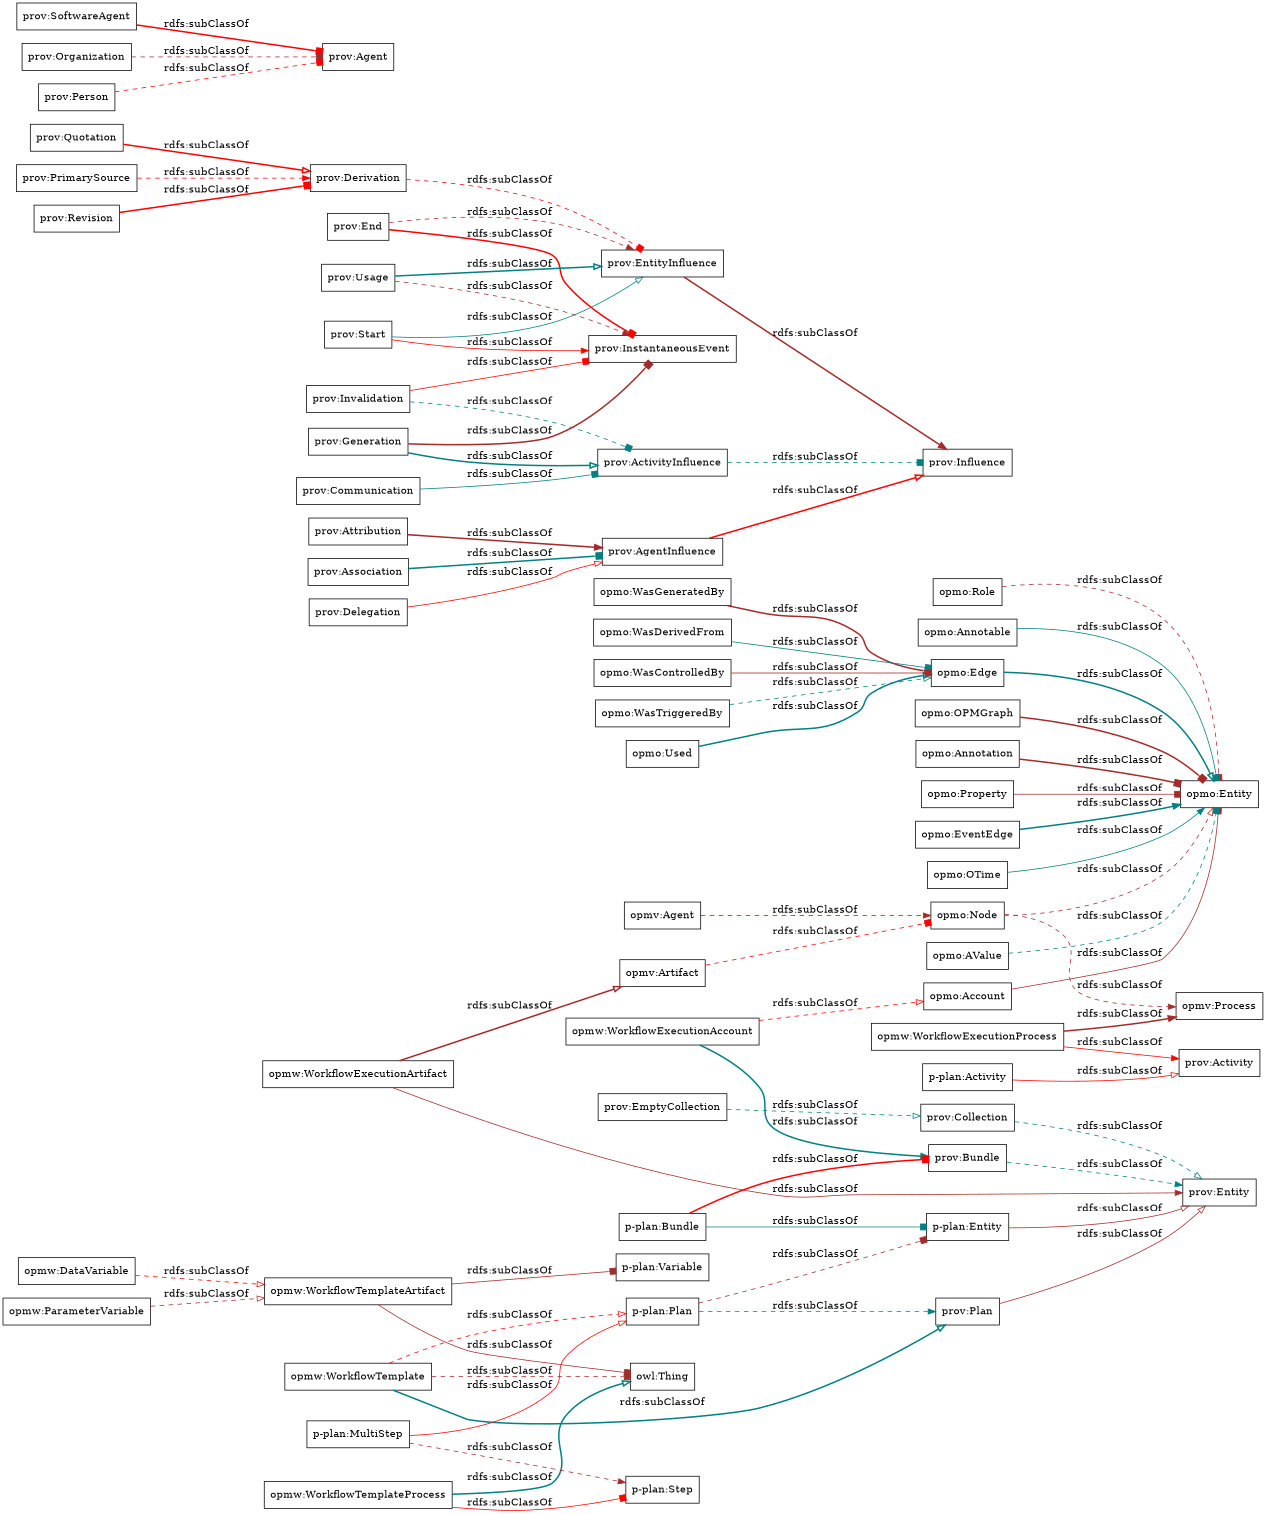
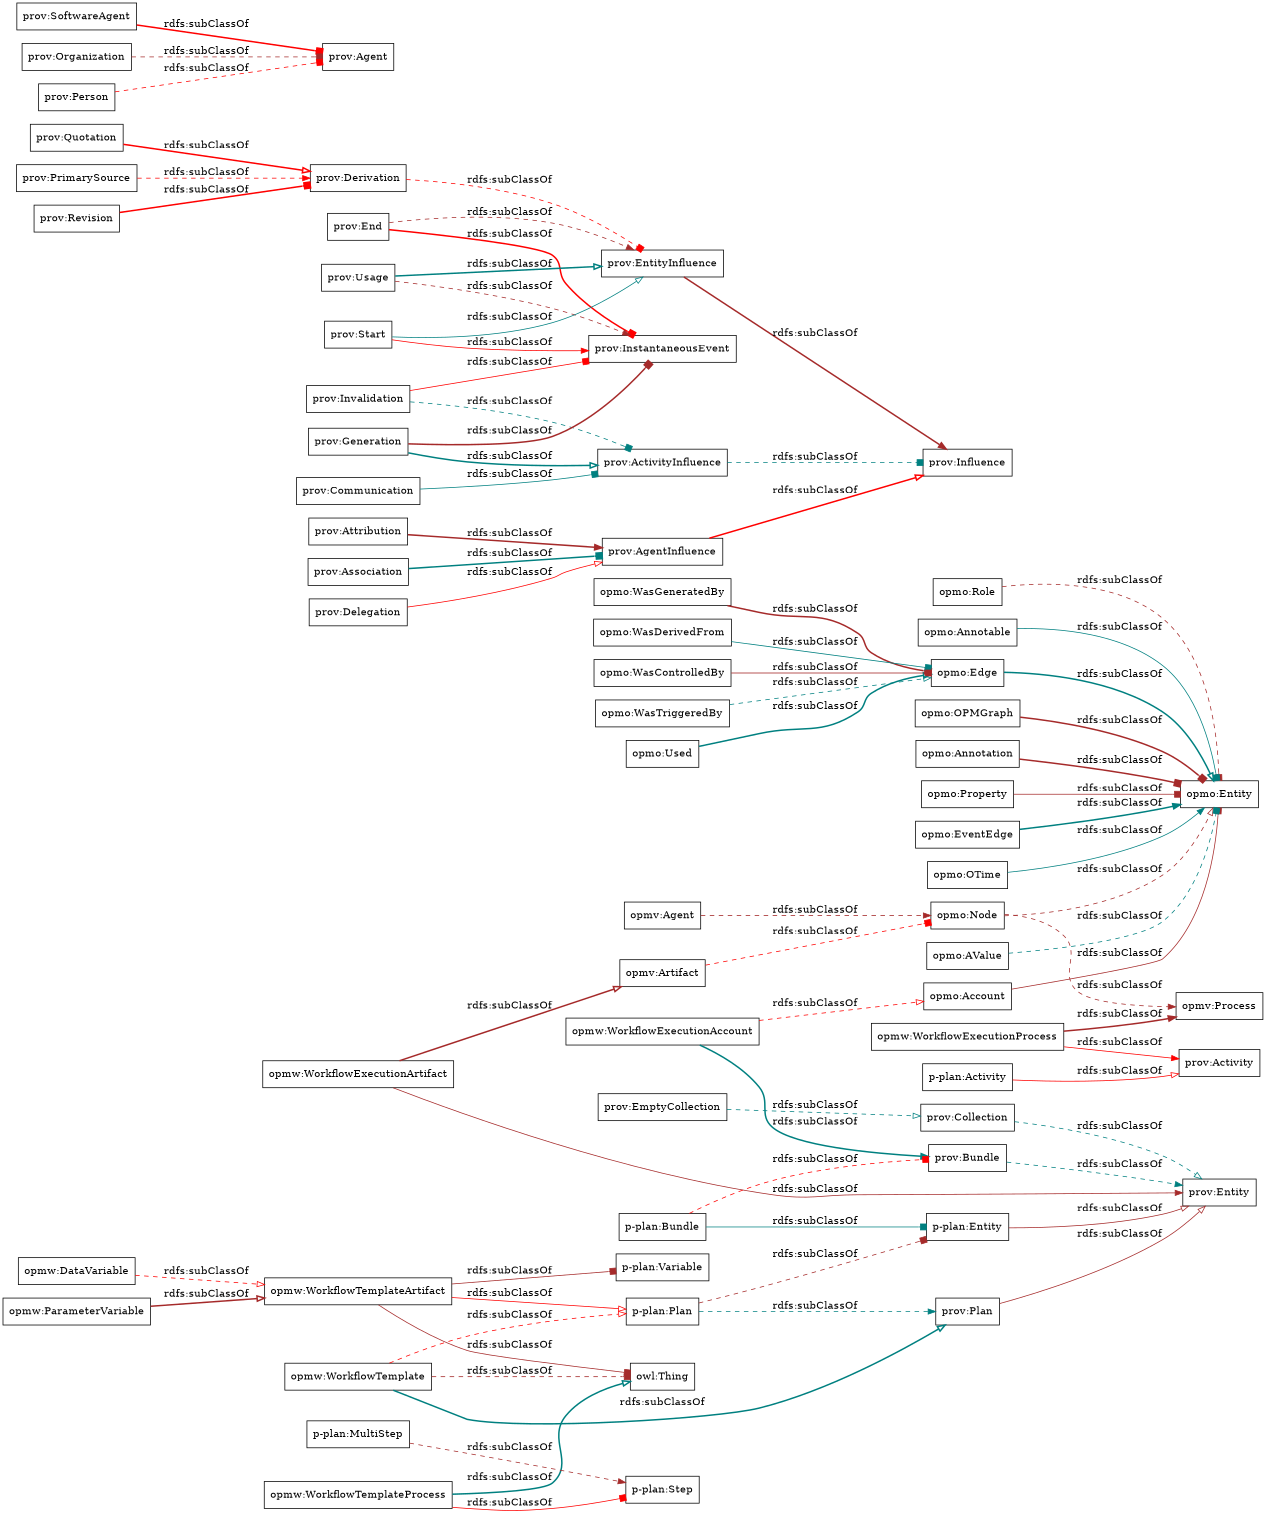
(802, 1174) -> (802, 1174)
(204, 1302) -> (204, 1302)
(531, 1405) -> (535, 1303)
